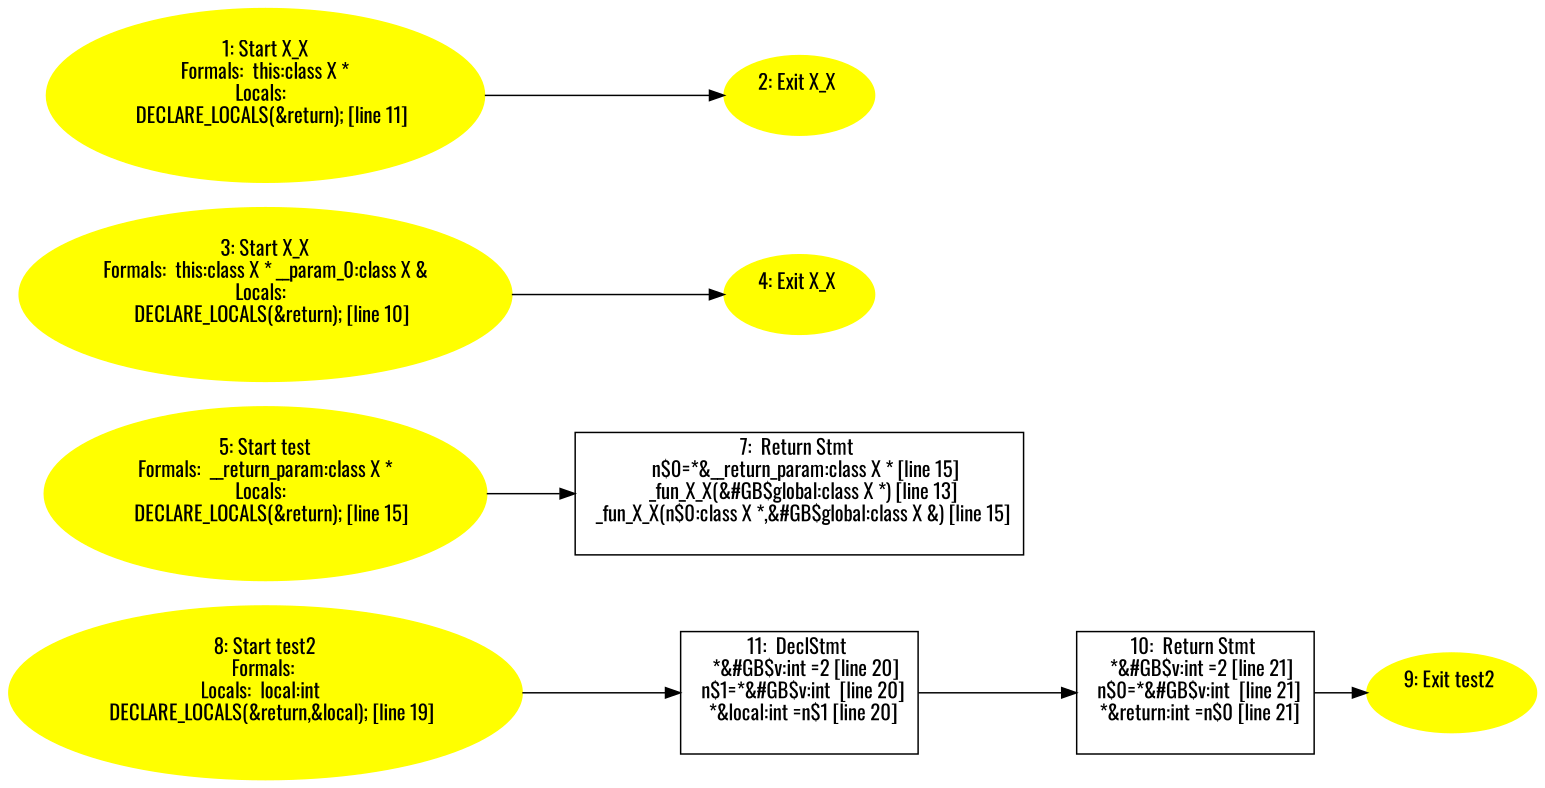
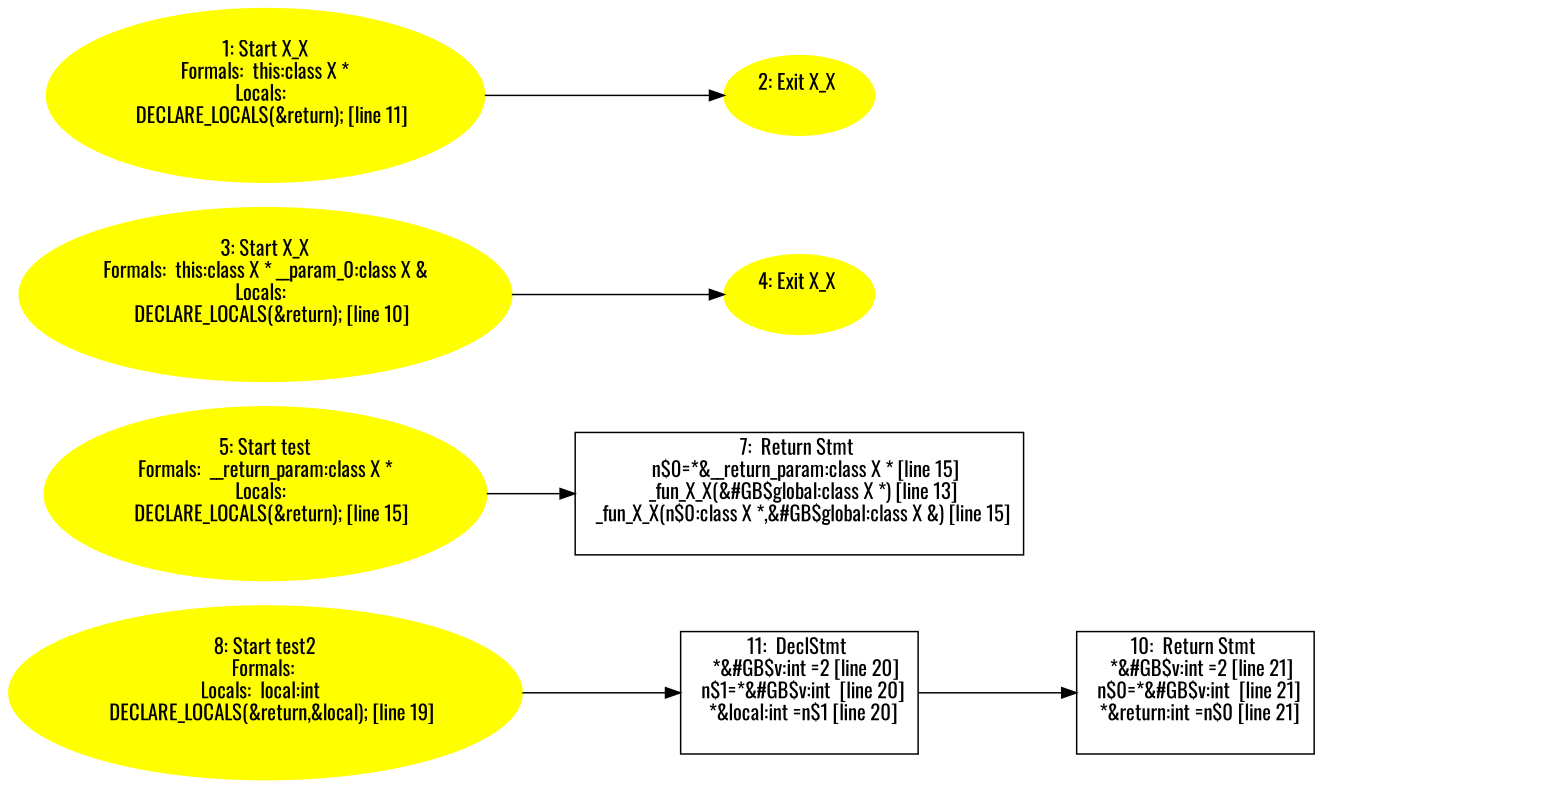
(1452, 693) -> none
